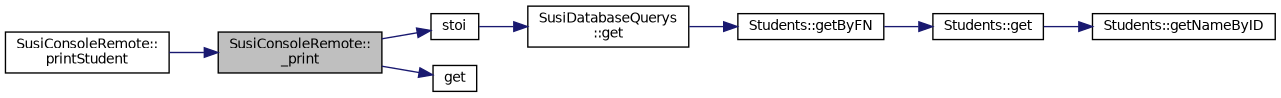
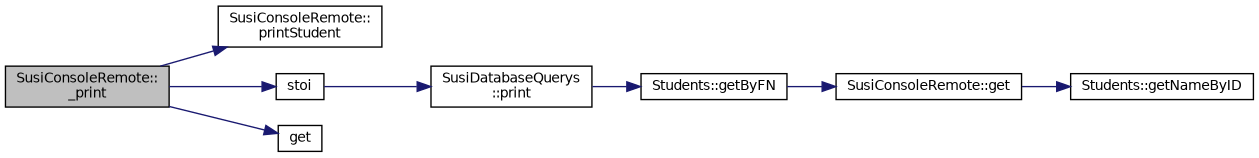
(608, 27) -> (511, 87)
(988, 27) -> (929, 87)
(187, 53) -> (187, 59)
